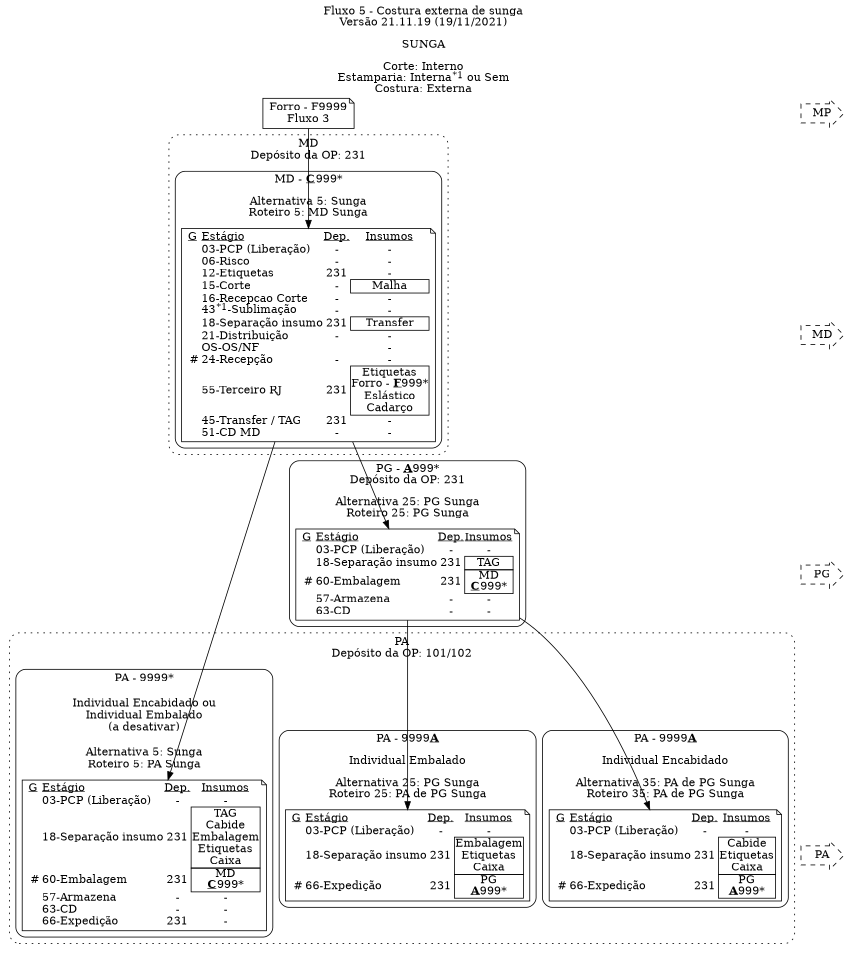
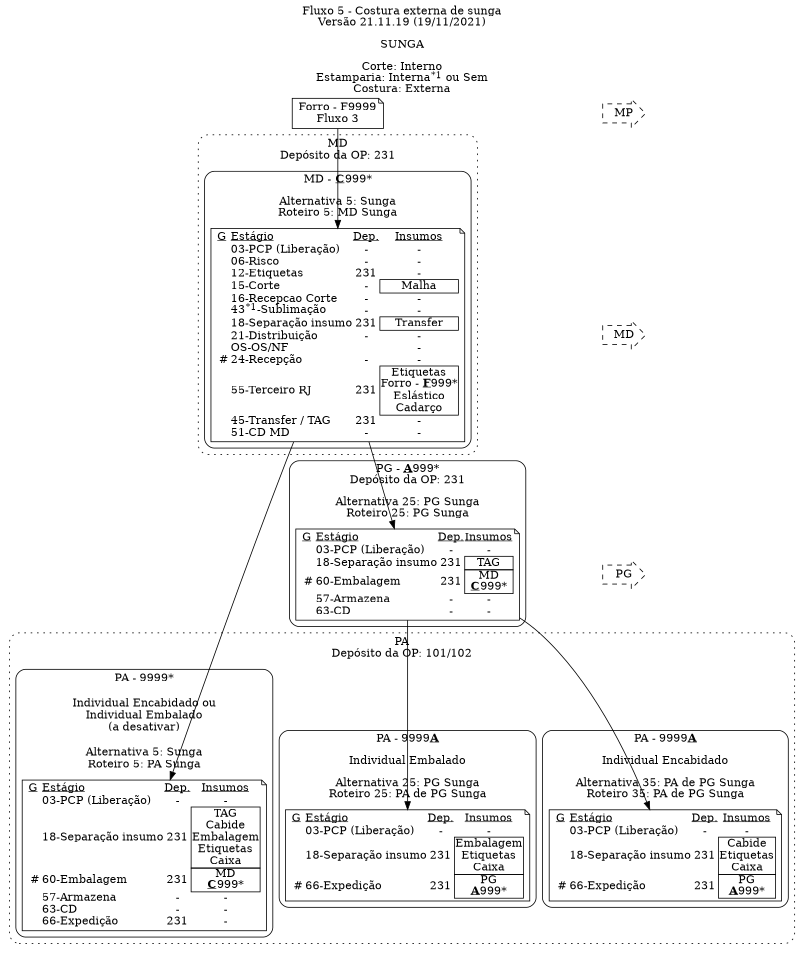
(822, 855) -> none
